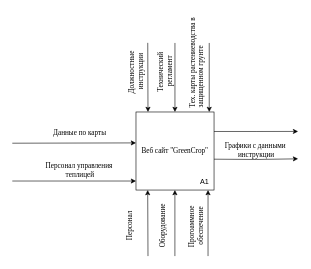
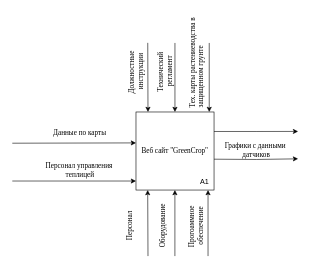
(256, 150) -> (256, 150)
